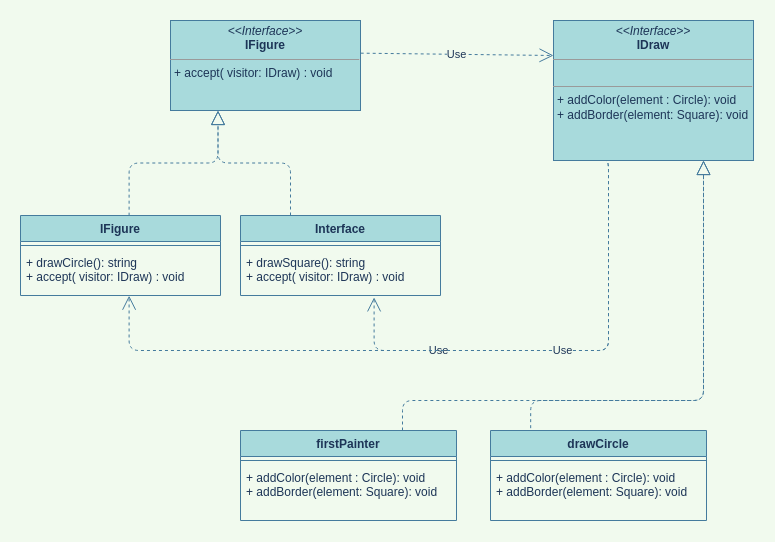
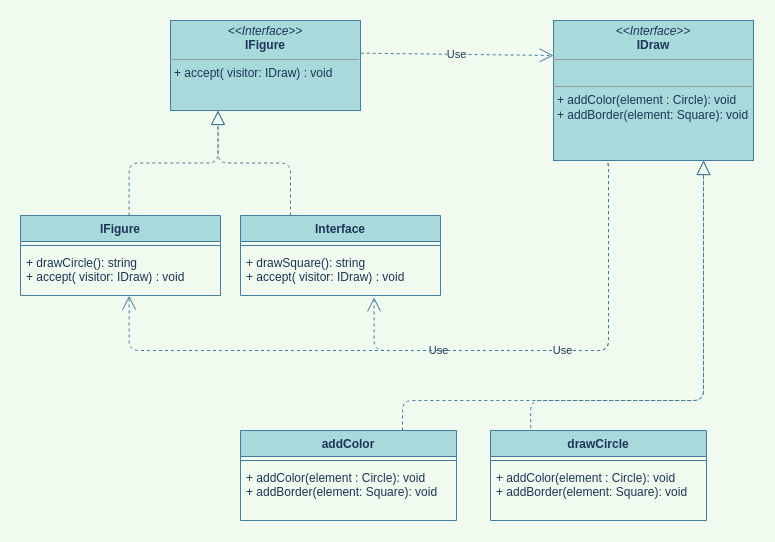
(348, 444) -> (348, 444)
